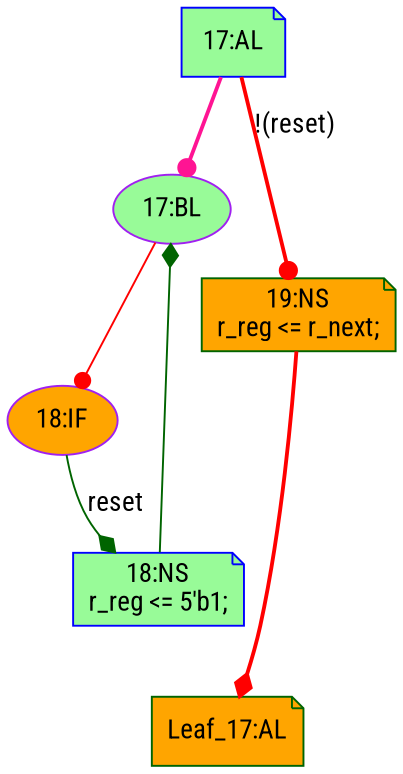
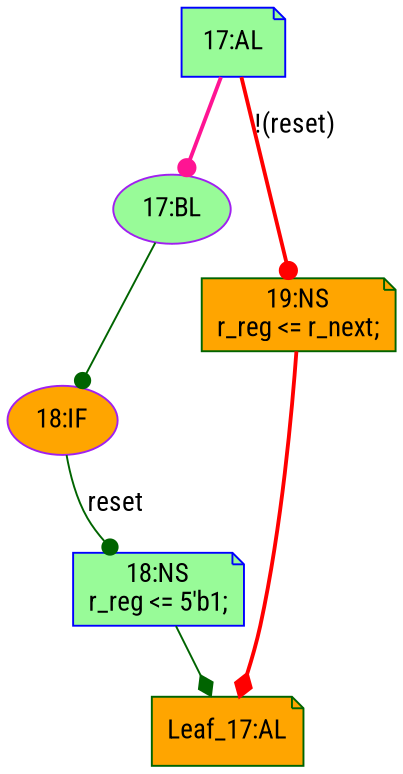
(121, 308) -> (121, 308)
(165, 410) -> (188, 651)
(79, 501) -> (79, 501)
